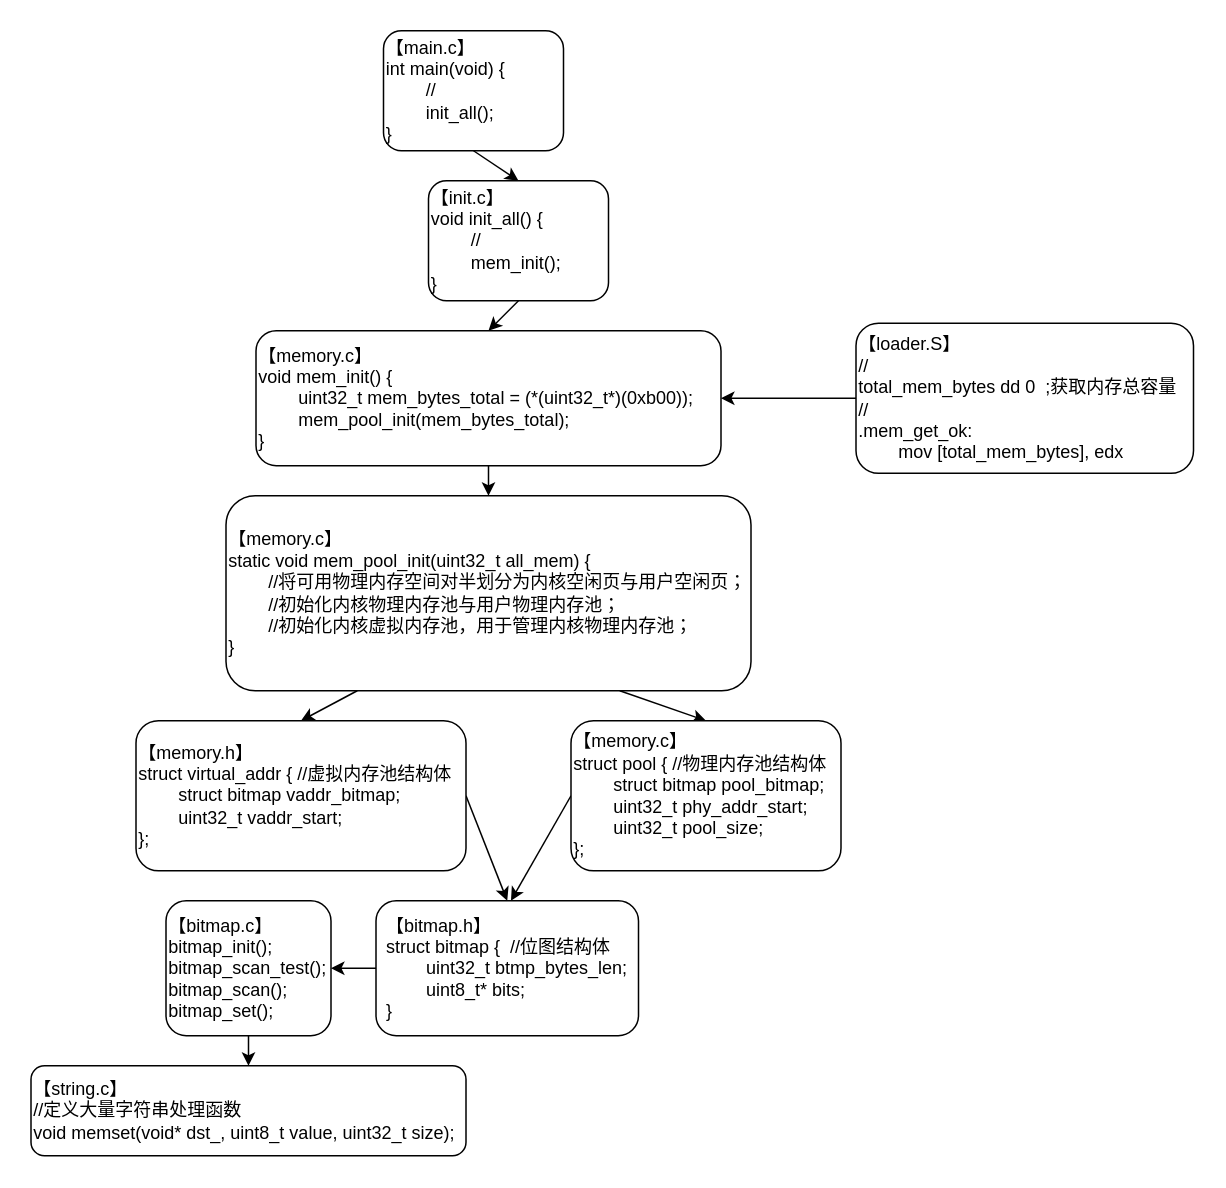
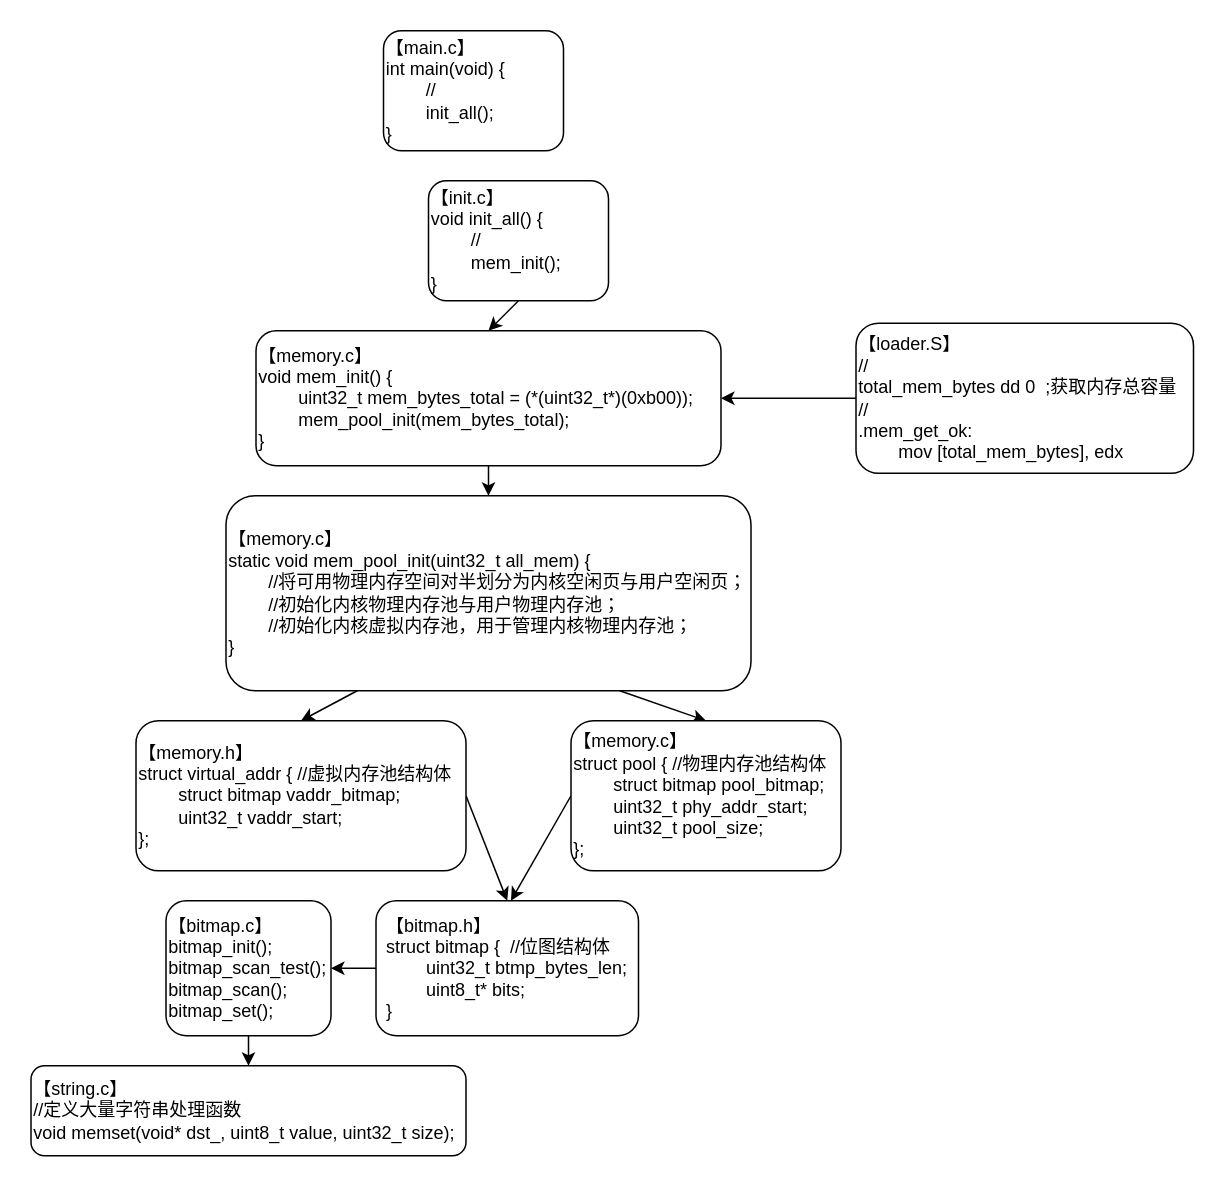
(492, 163) -> none
